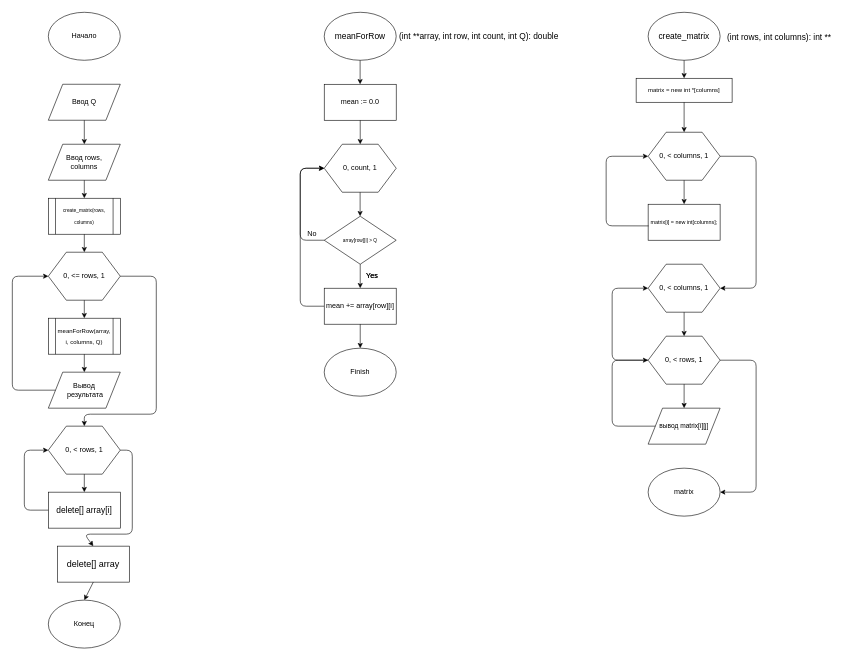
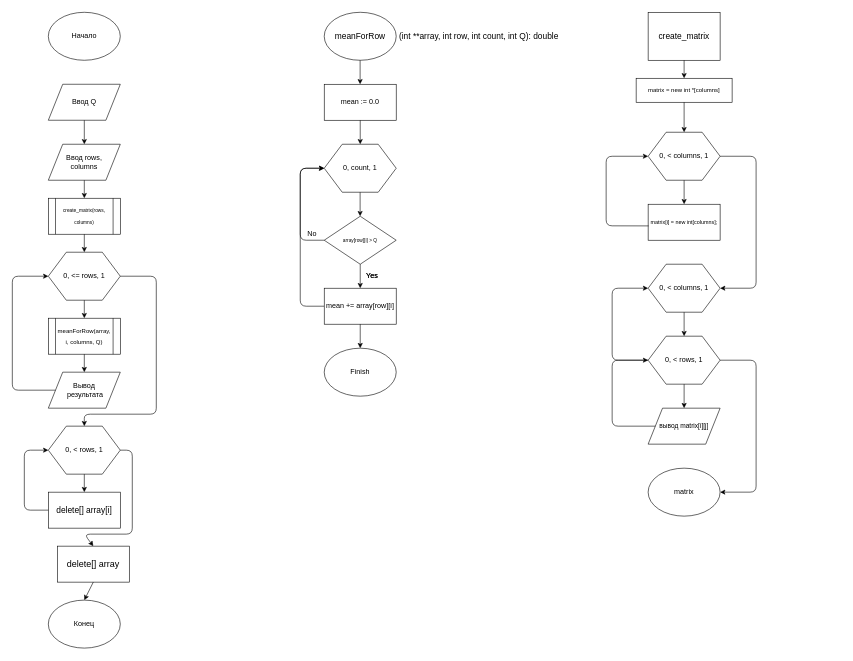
(684, 36) -> (684, 36)
(783, 36) -> none
